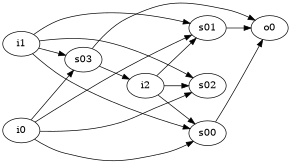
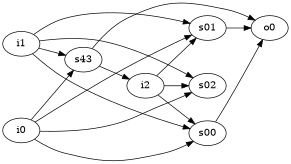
(83, 60) -> (83, 60)
